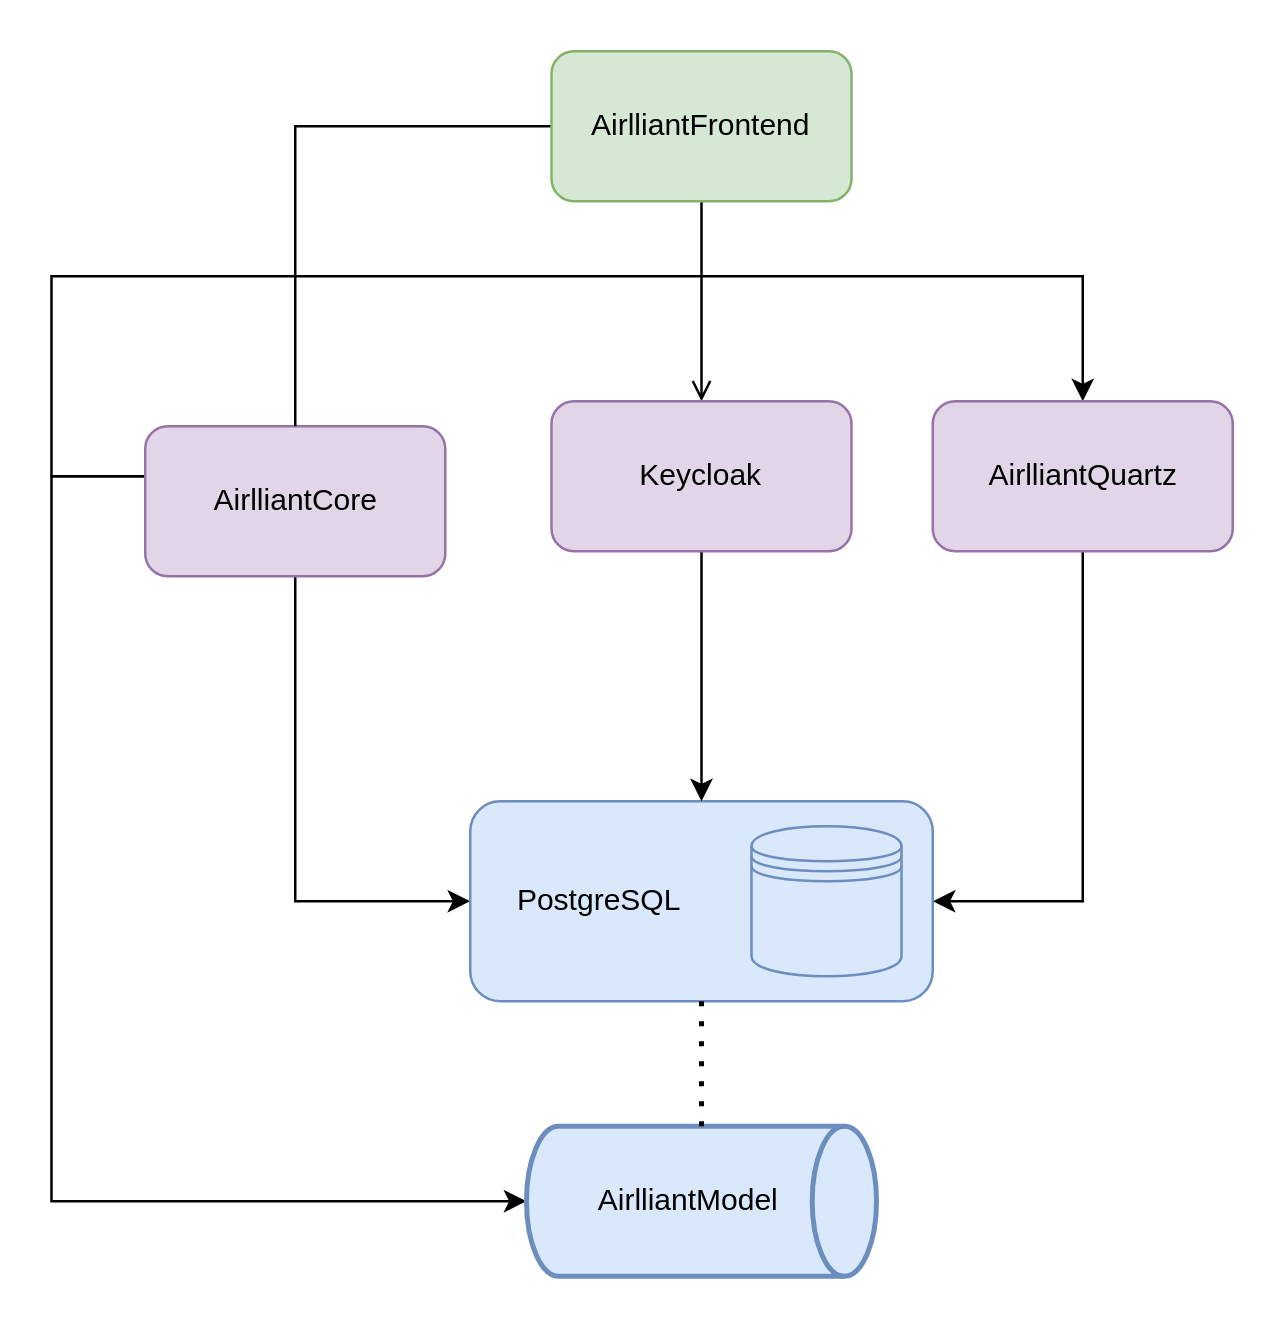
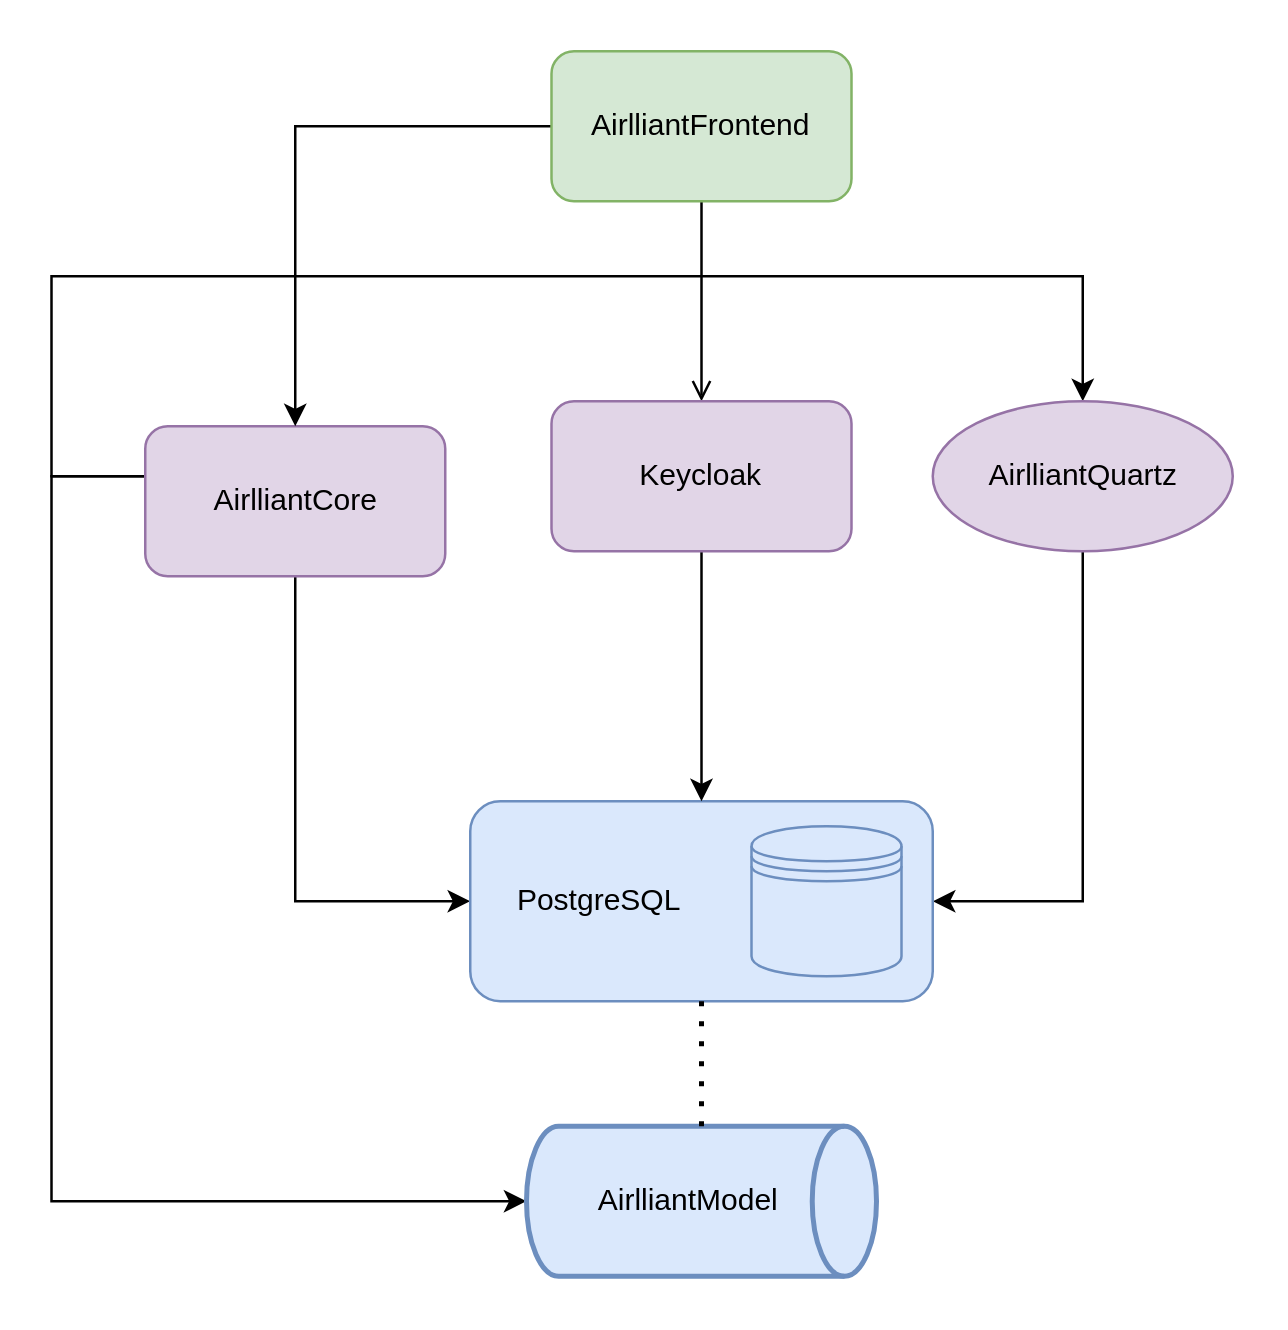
(295, 416) -> (295, 408)
(1083, 476) -> (1083, 476)
